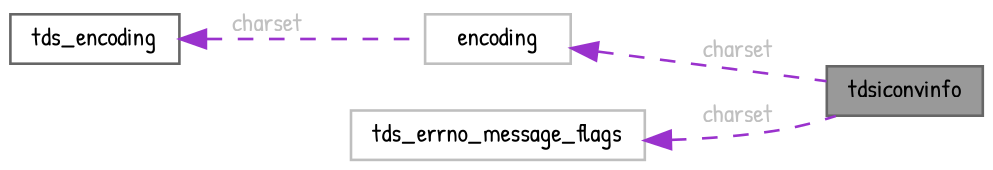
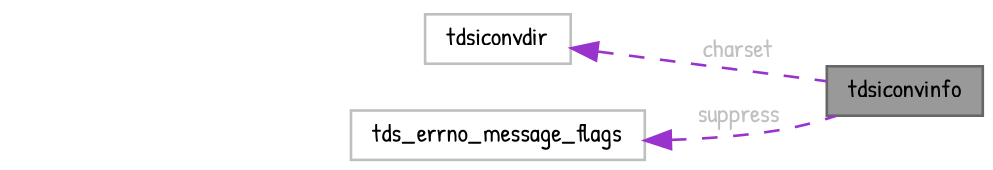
(95, 39) -> none
(498, 39) -> (498, 39)
(736, 116) -> (736, 116)
